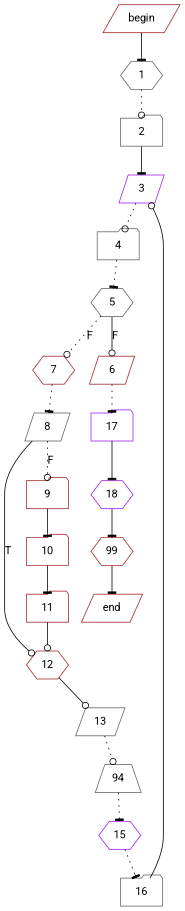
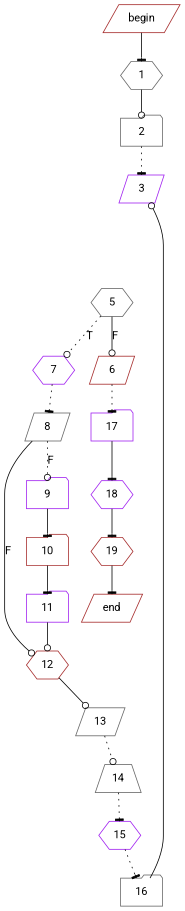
(142, 101) -> (142, 101)
(142, 159) -> (142, 159)
(118, 246) -> none
(90, 336) -> (90, 336)
(54, 370) -> (54, 370)
(47, 495) -> (47, 495)
(8, 551) -> (8, 551)
(112, 551) -> (112, 551)
(47, 608) -> (47, 608)
(118, 779) -> (118, 779)
